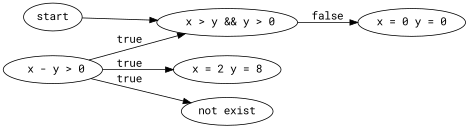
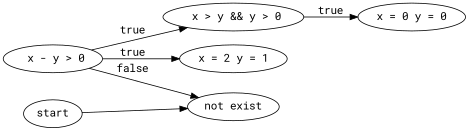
(328, 17) -> (331, 11)
(116, 19) -> (131, 111)
(227, 70) -> (233, 59)
(130, 79) -> (133, 69)
